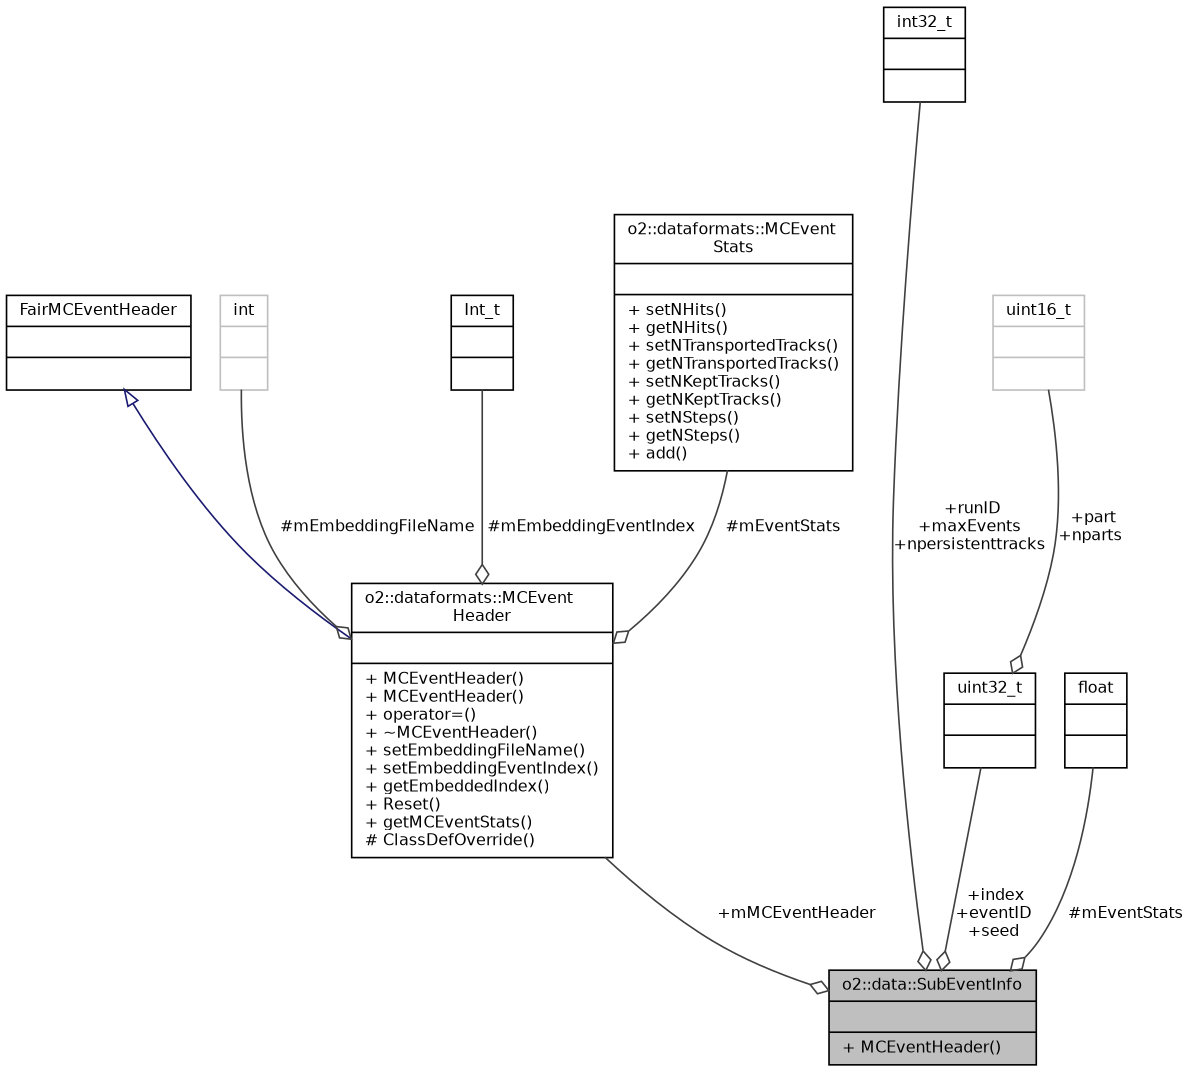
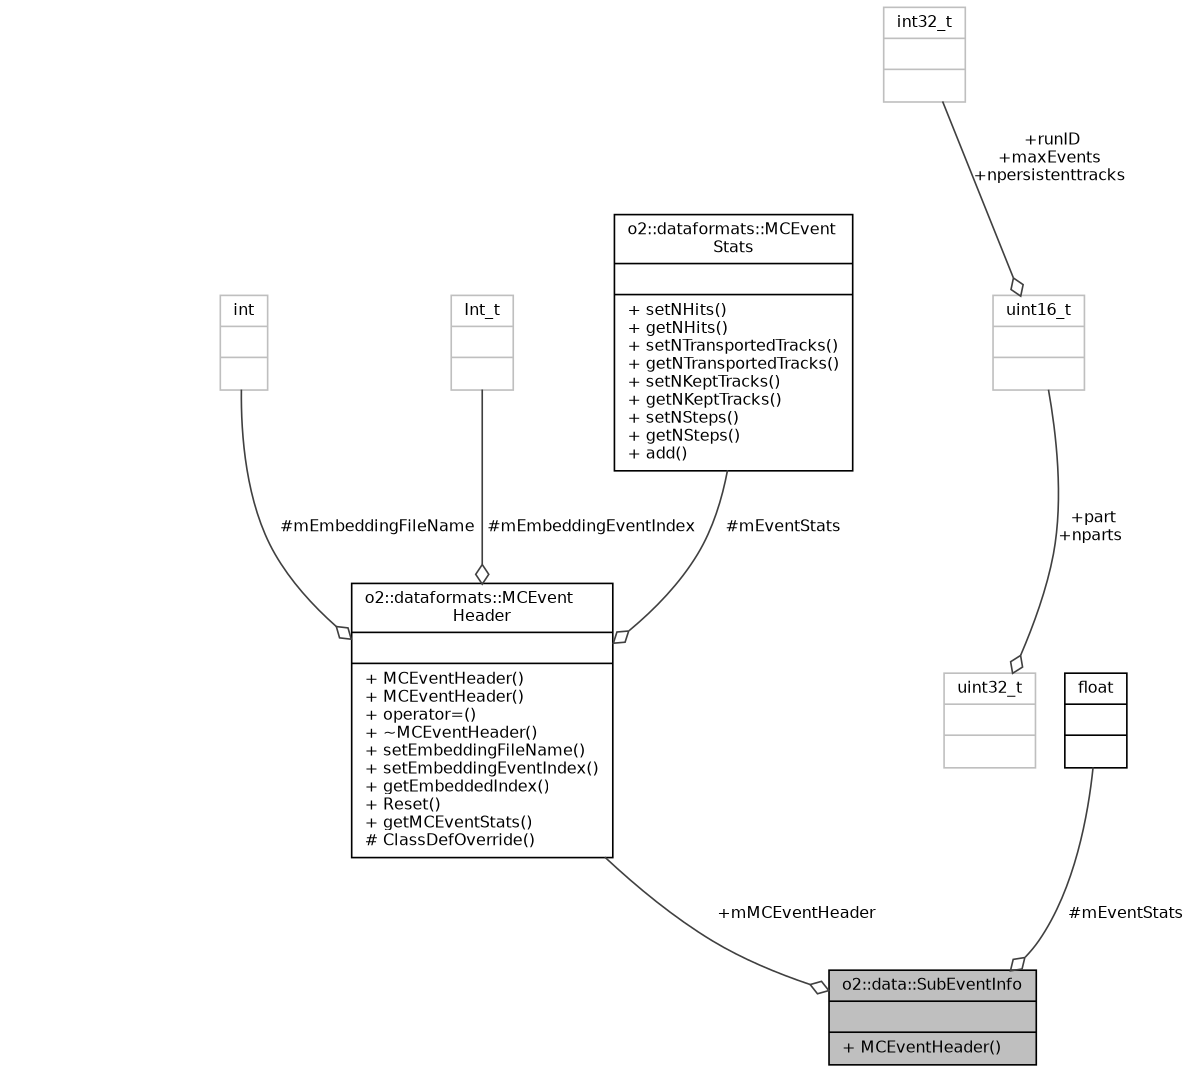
(924, 55) -> (924, 55)
(99, 343) -> none
(482, 343) -> (482, 343)
(893, 526) -> (978, 189)
(990, 721) -> (990, 721)
(963, 859) -> none
